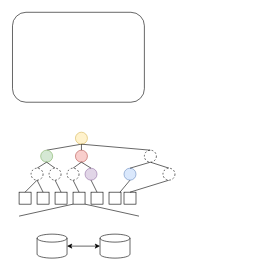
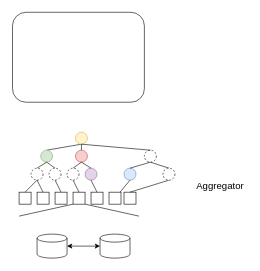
none -> (220, 186)
